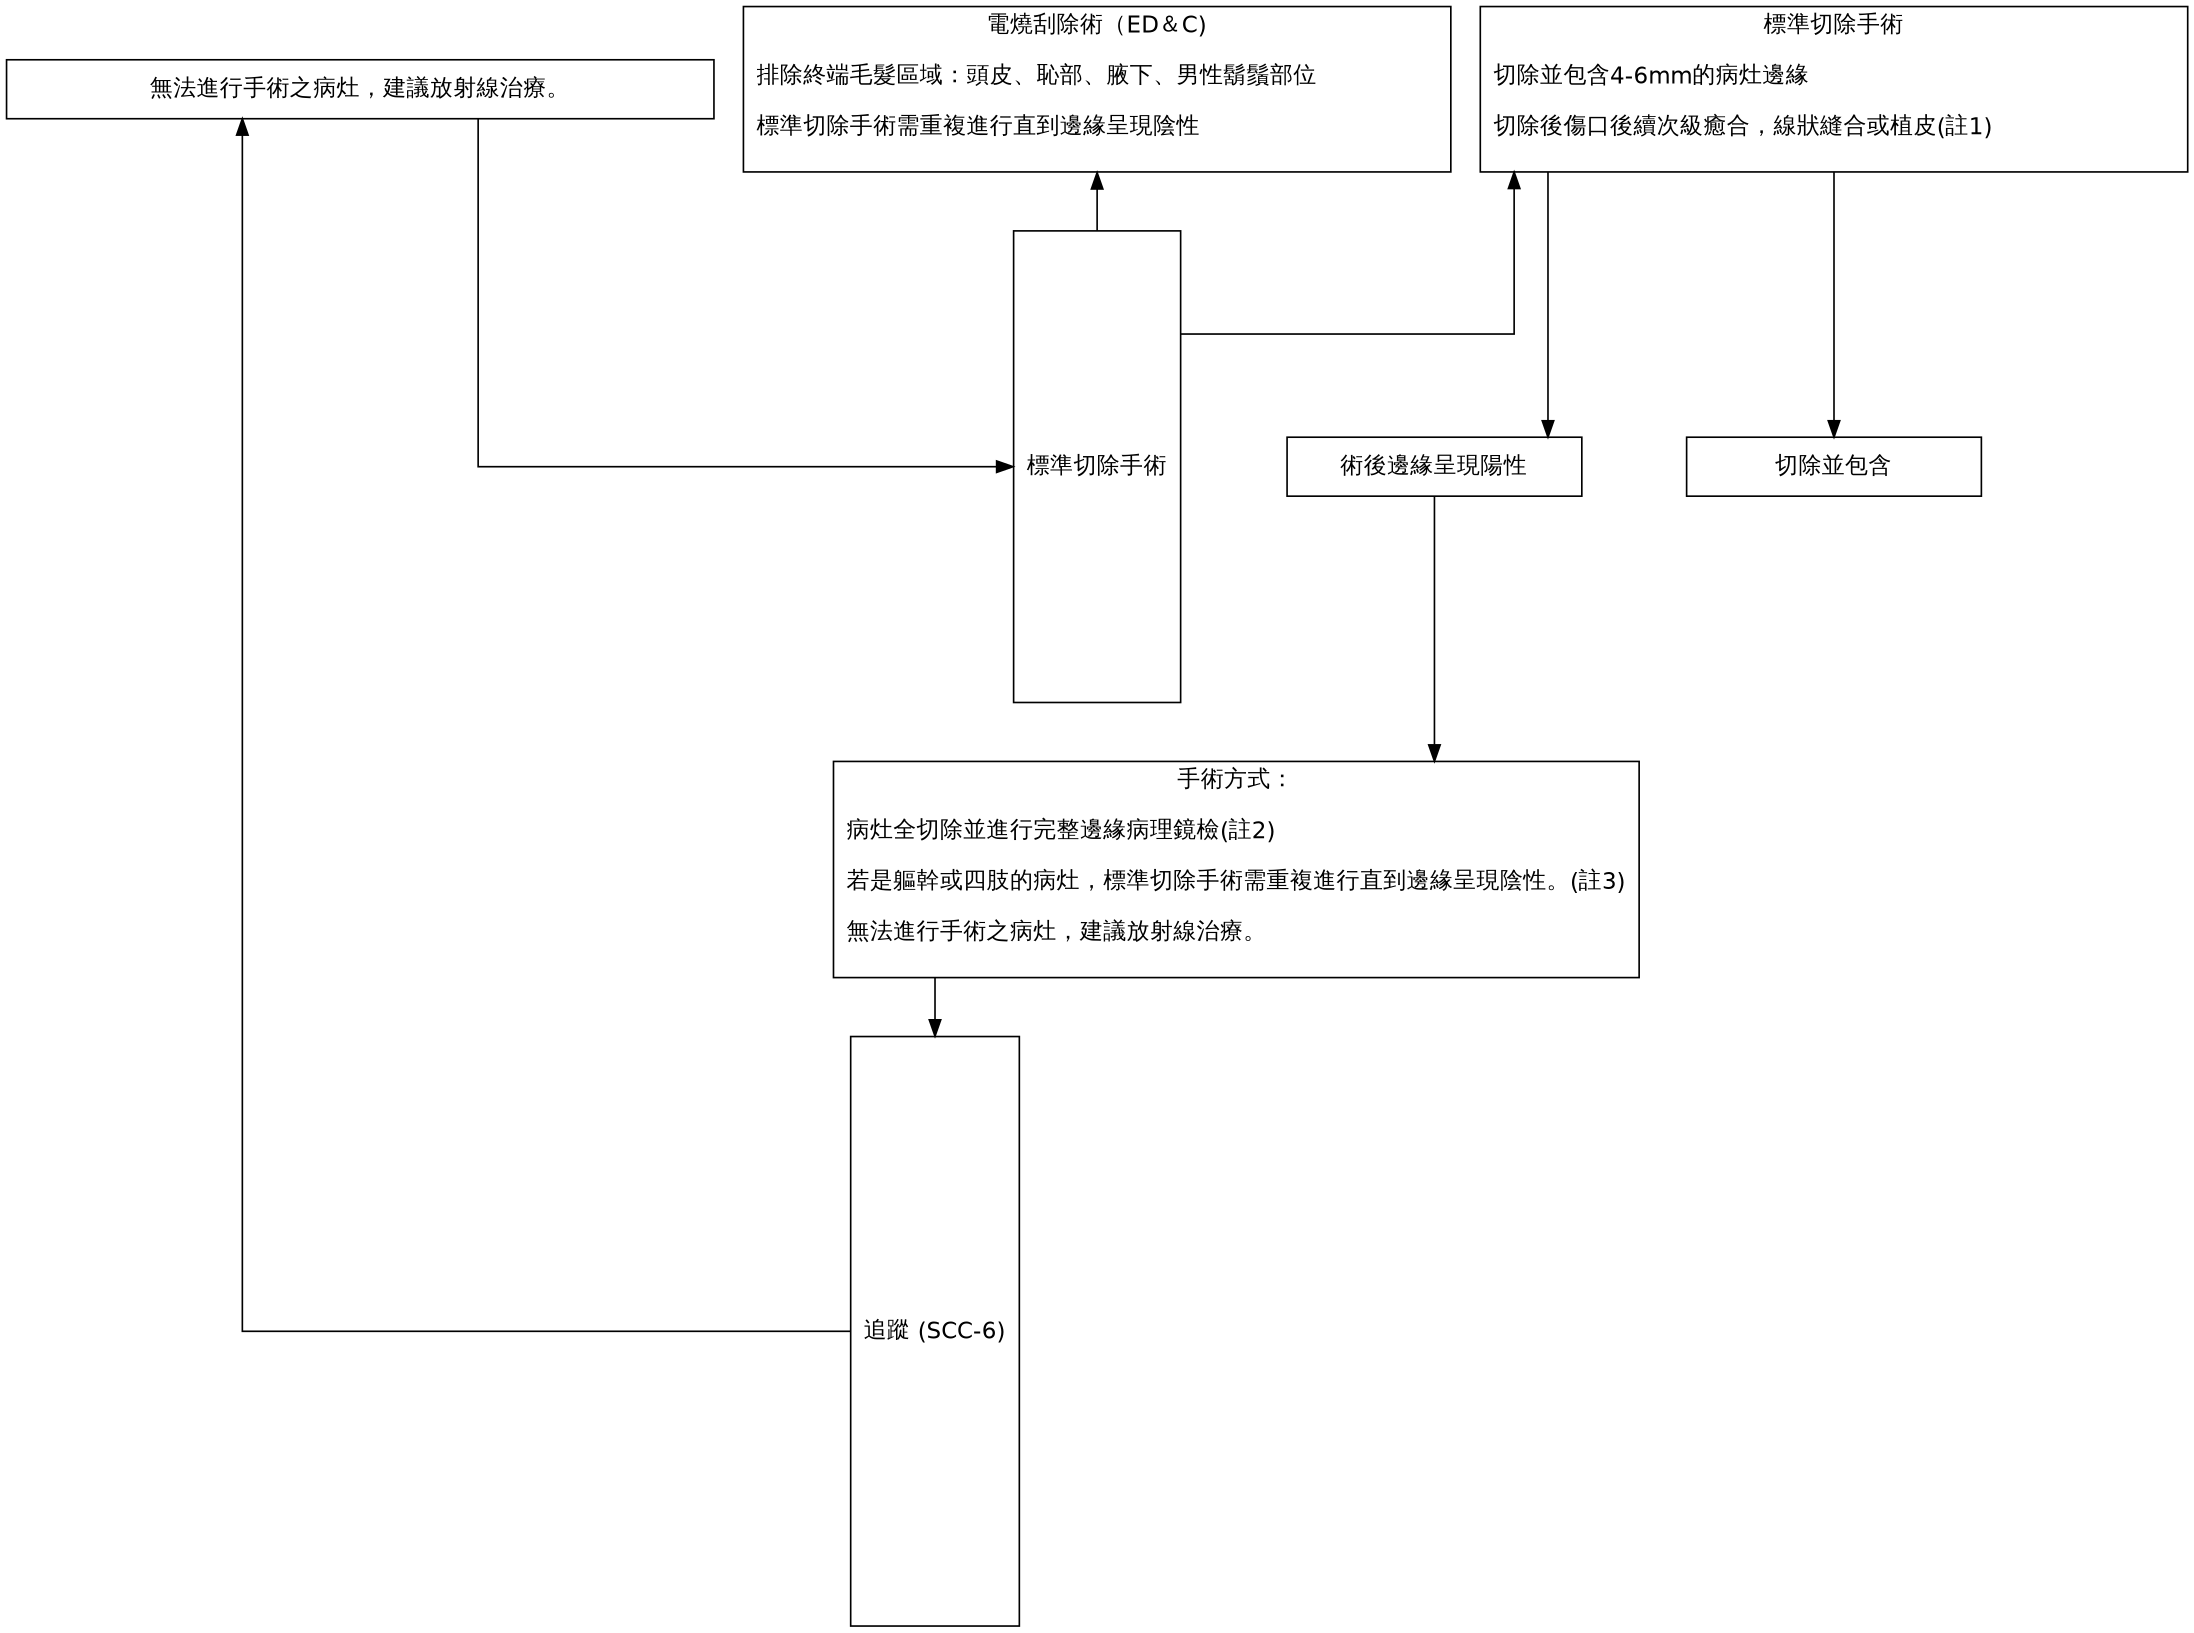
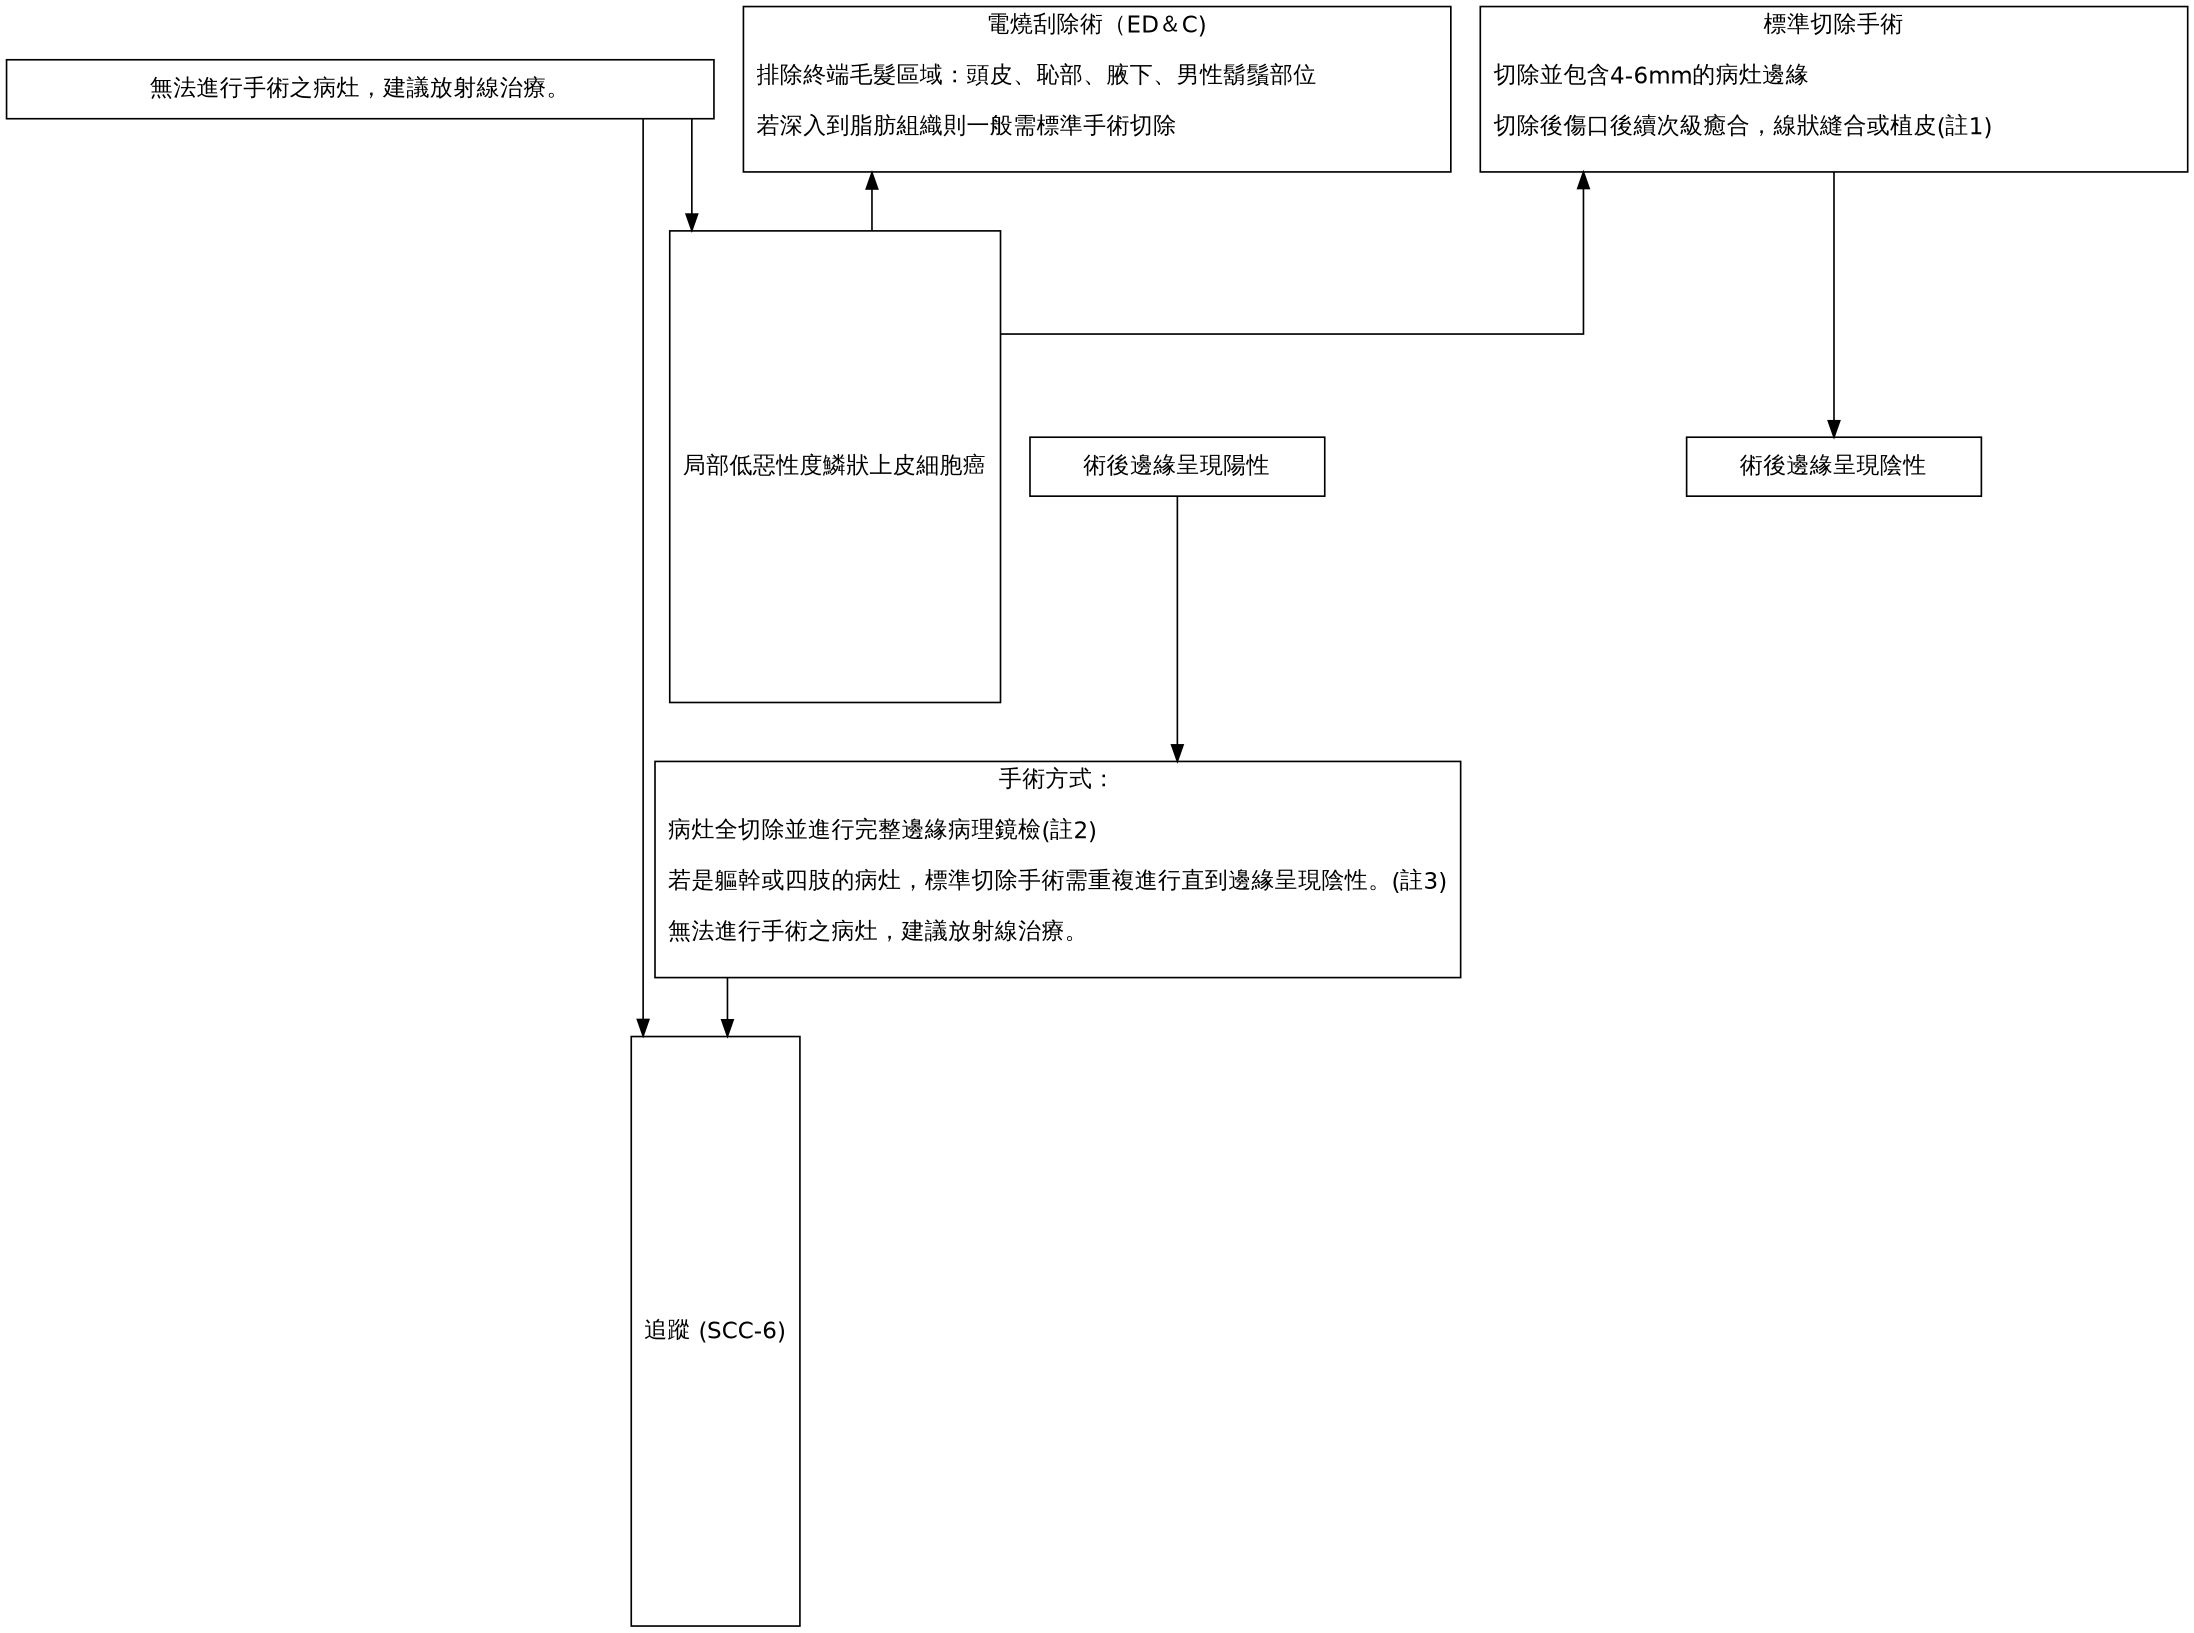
(1097, 89) -> (1097, 89)
(1548, 296) -> none
(1097, 467) -> (835, 467)
(1834, 467) -> (1834, 467)
(242, 1037) -> (643, 569)
